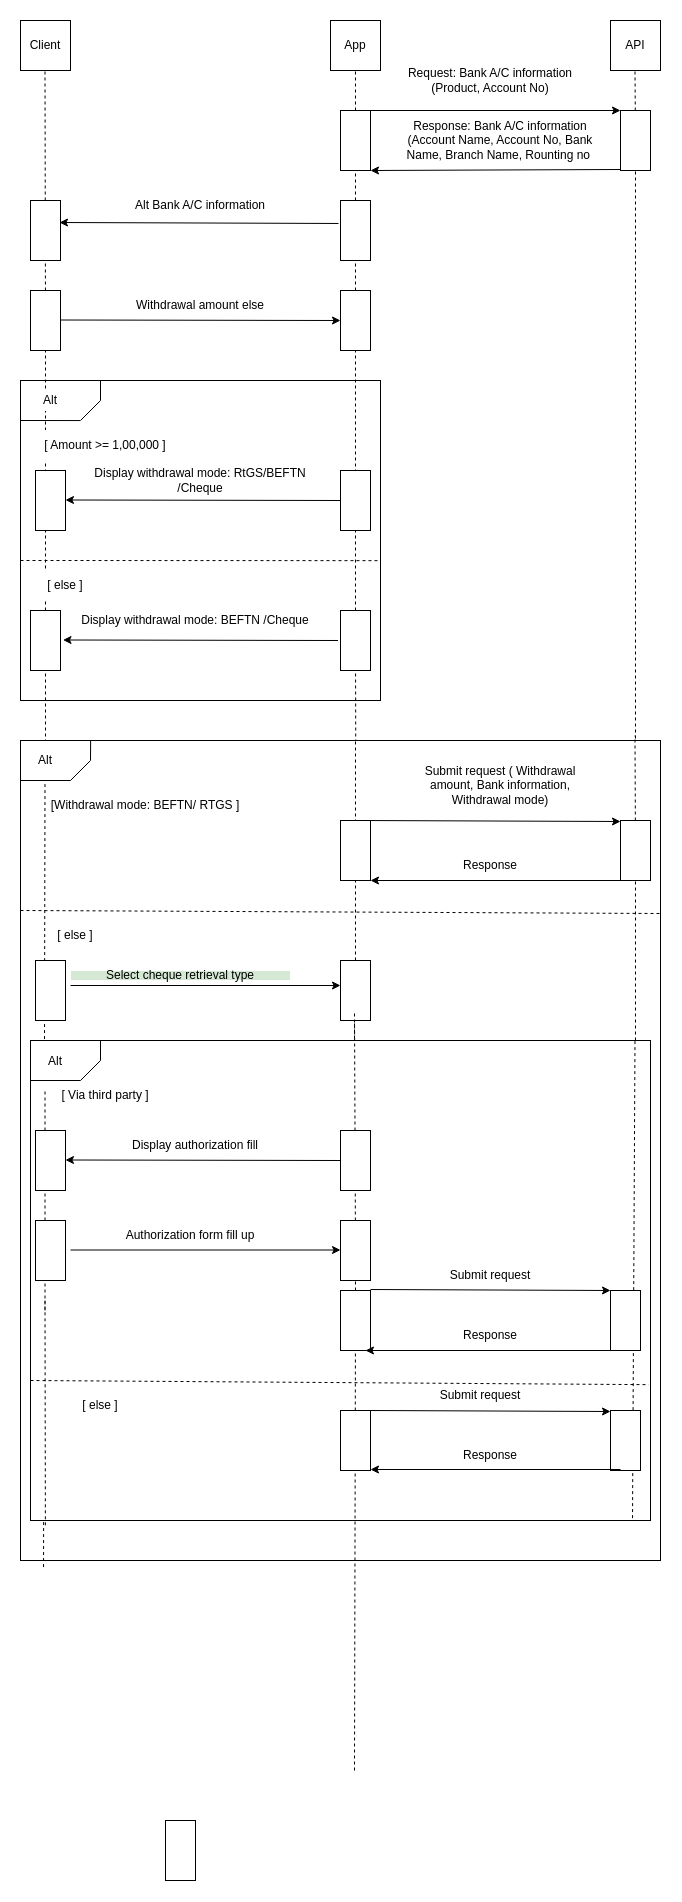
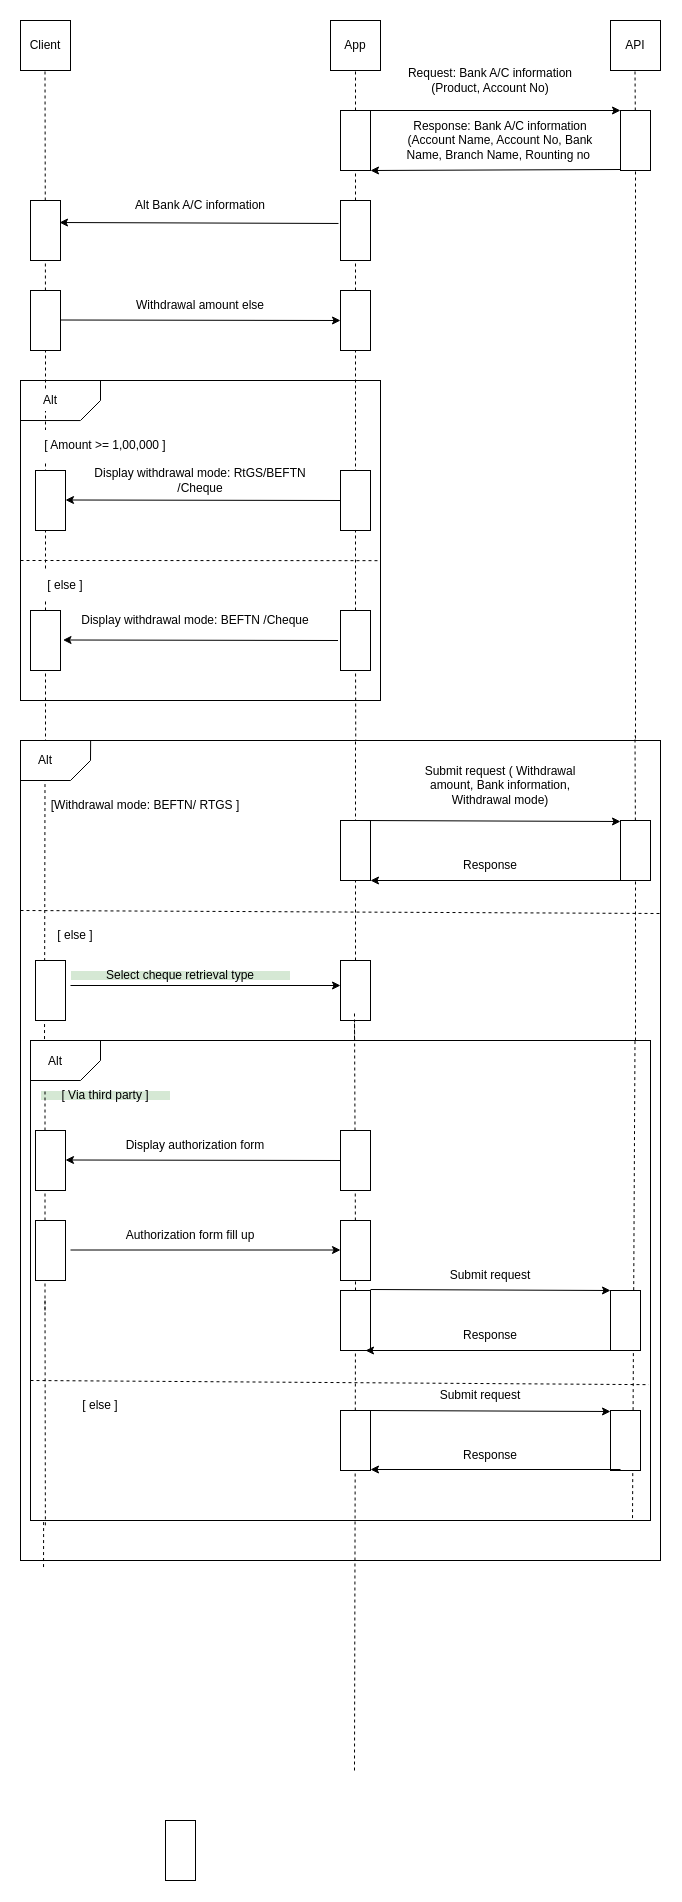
(106, 1096) -> (106, 1096)
(196, 1146) -> (196, 1146)
